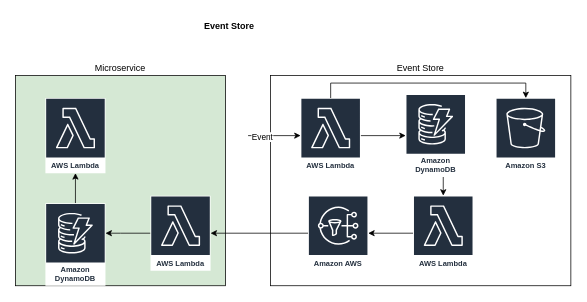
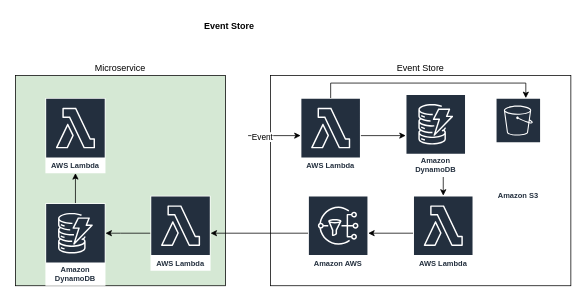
(525, 135) -> (518, 150)
